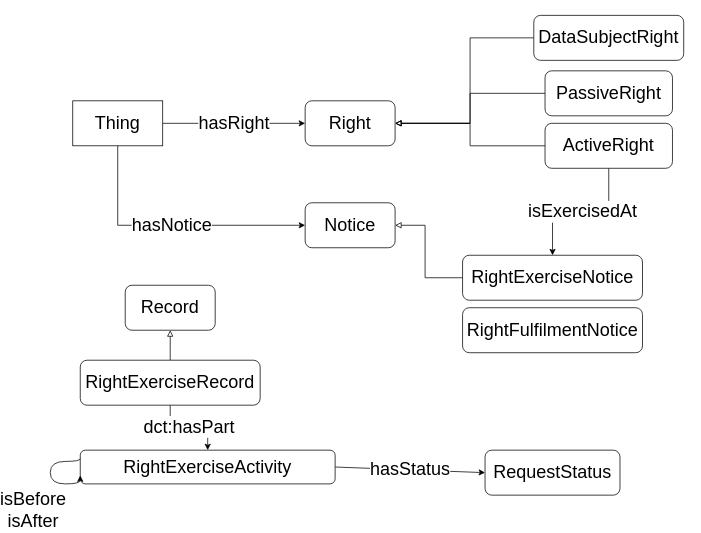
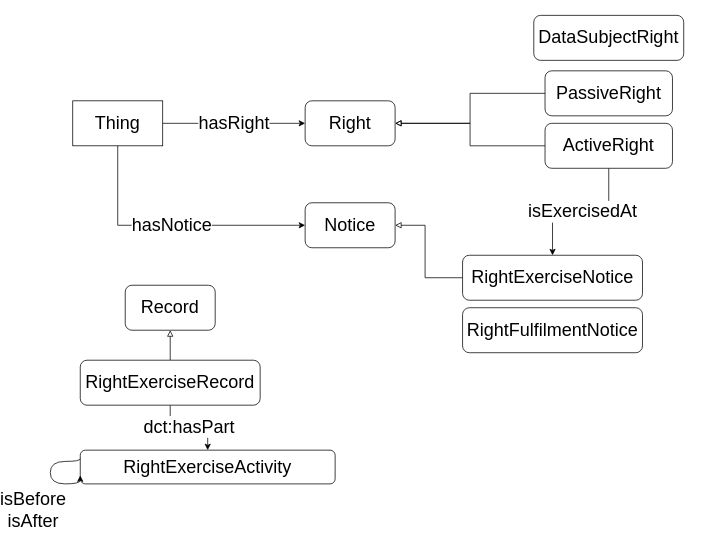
(475, 38) -> none
(408, 470) -> none
(552, 473) -> none
